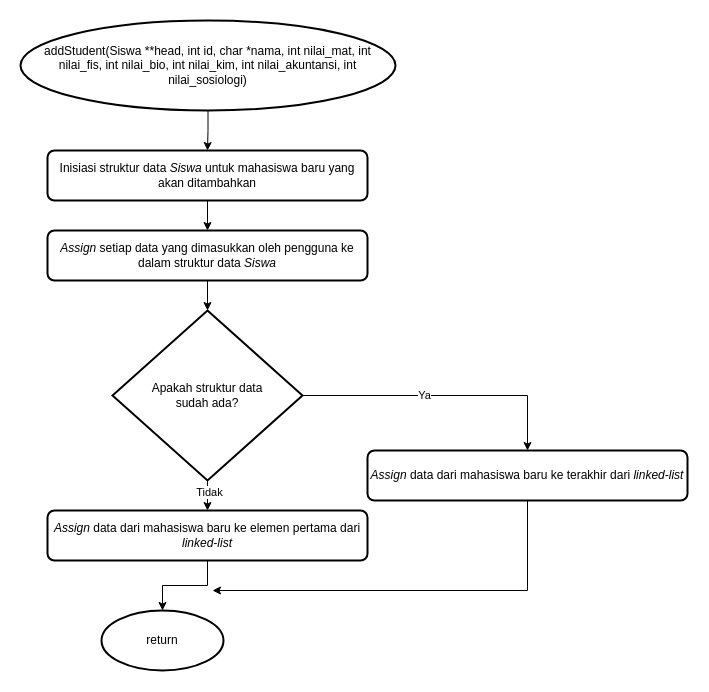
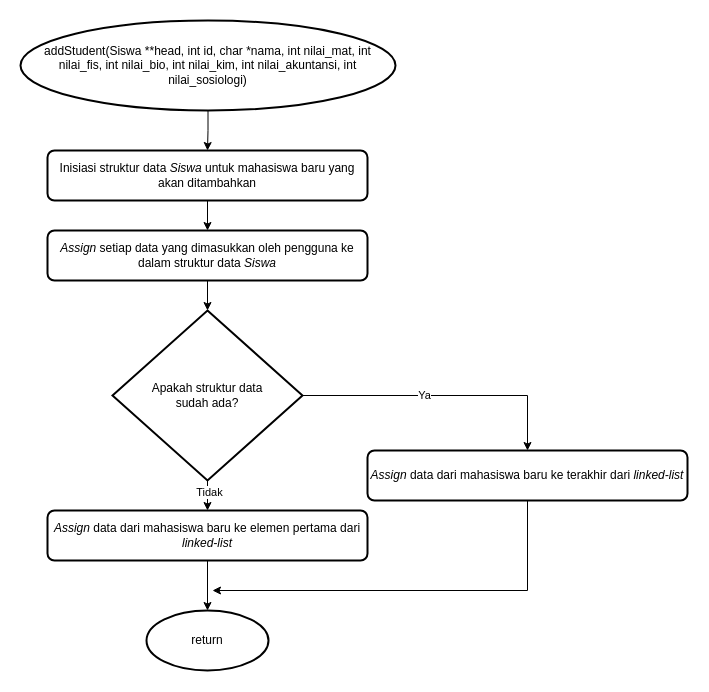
(163, 641) -> (208, 641)
